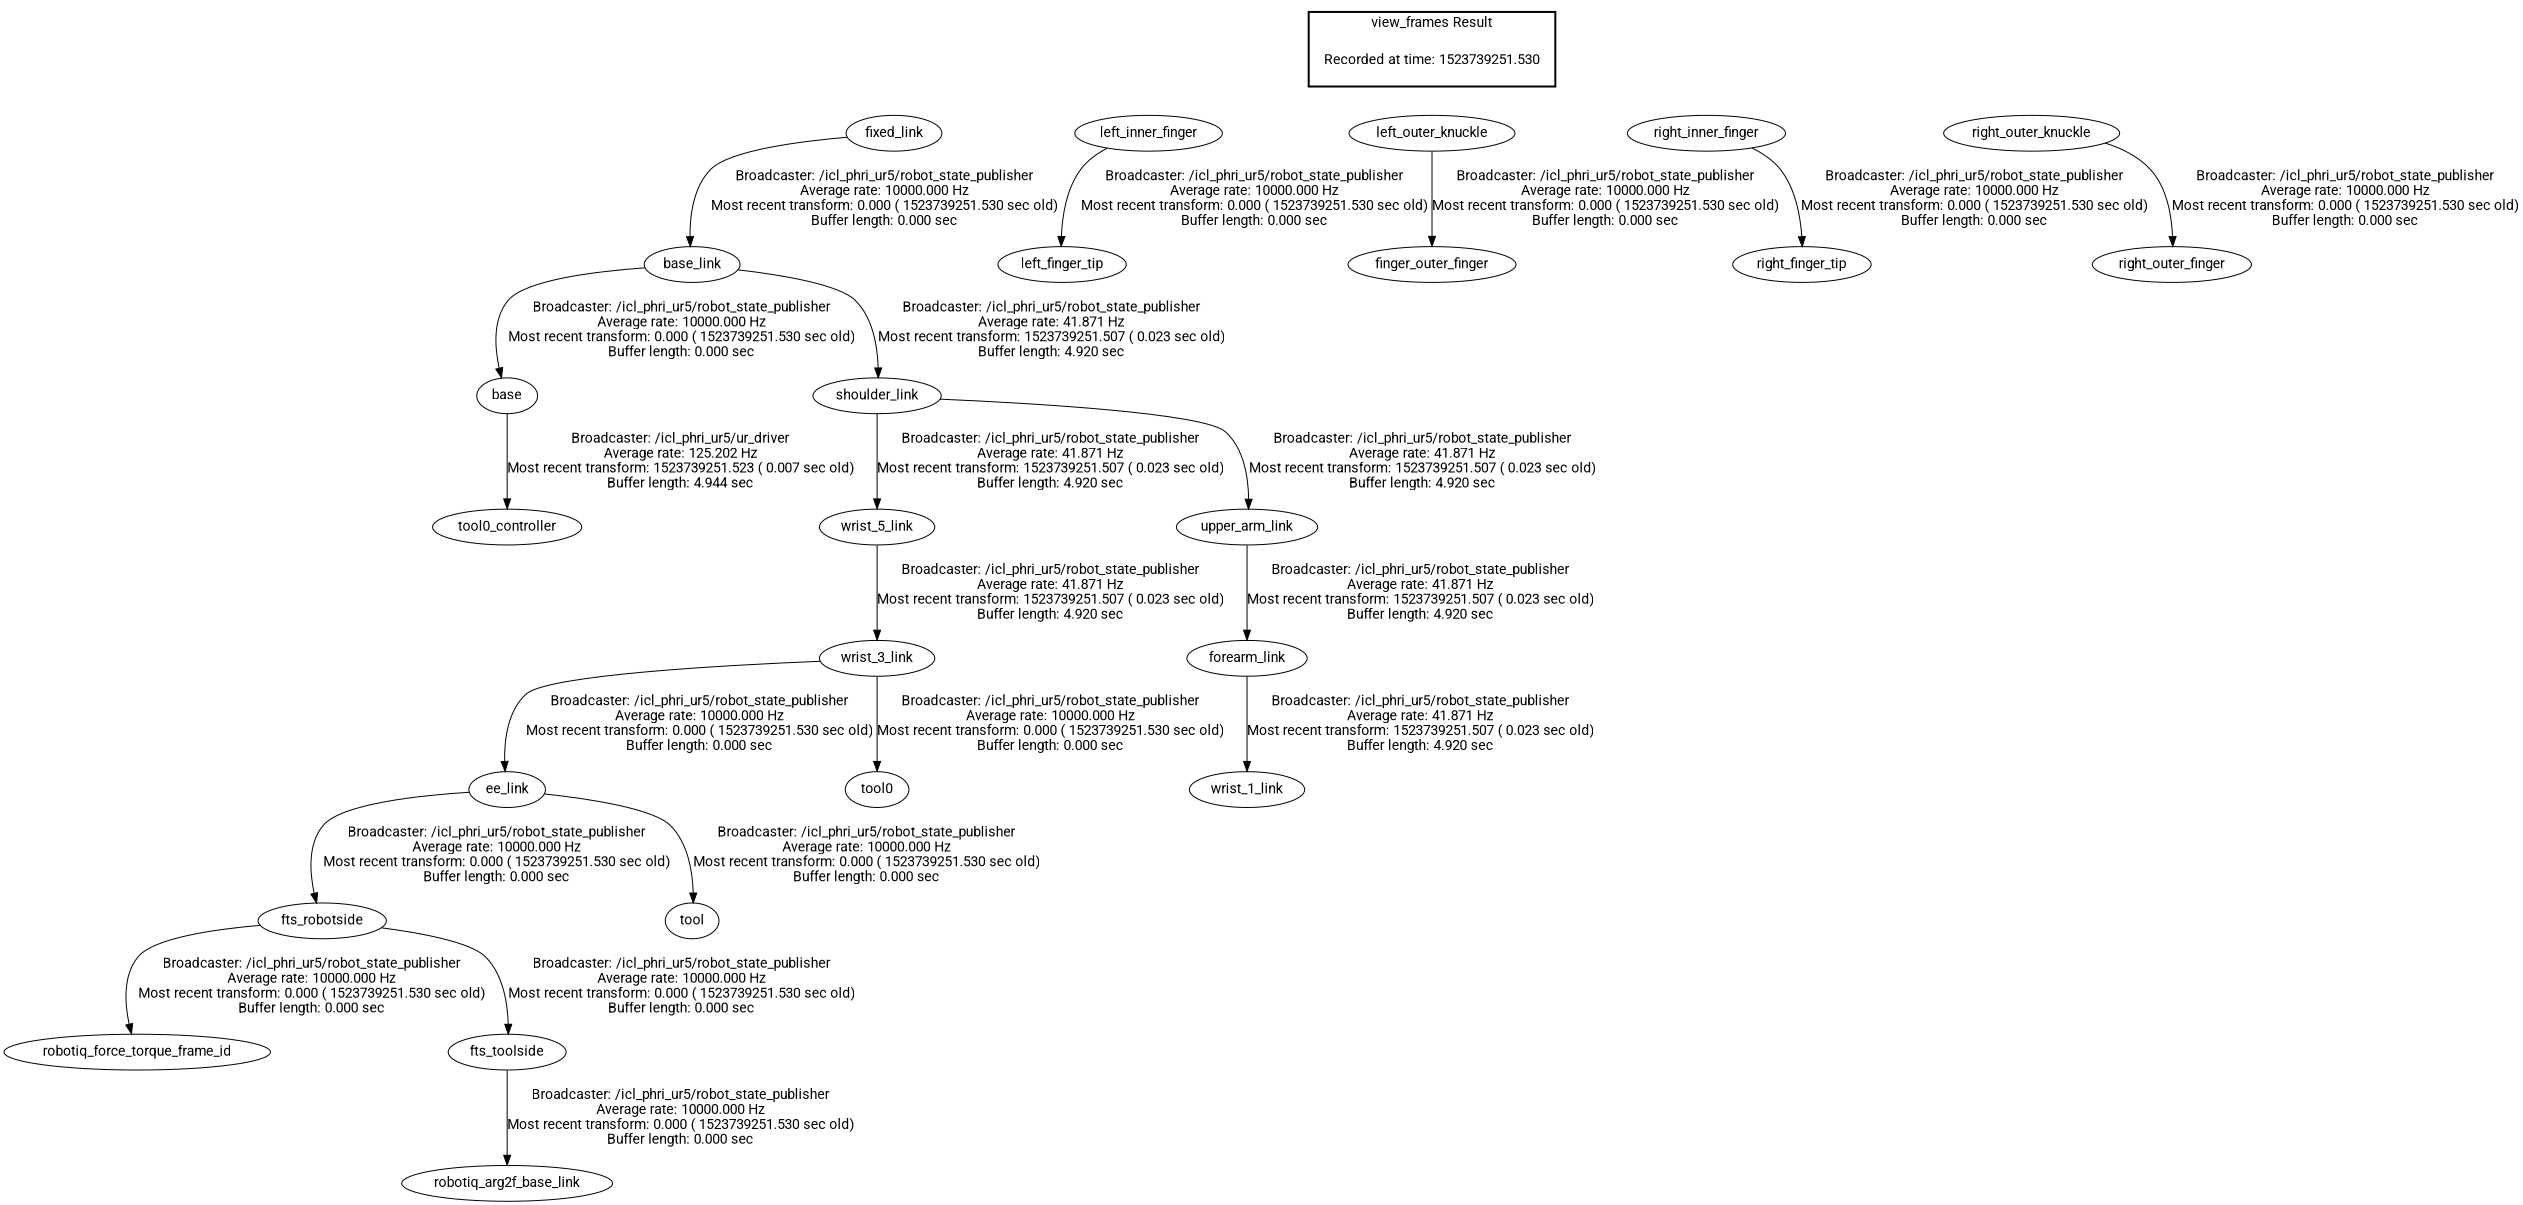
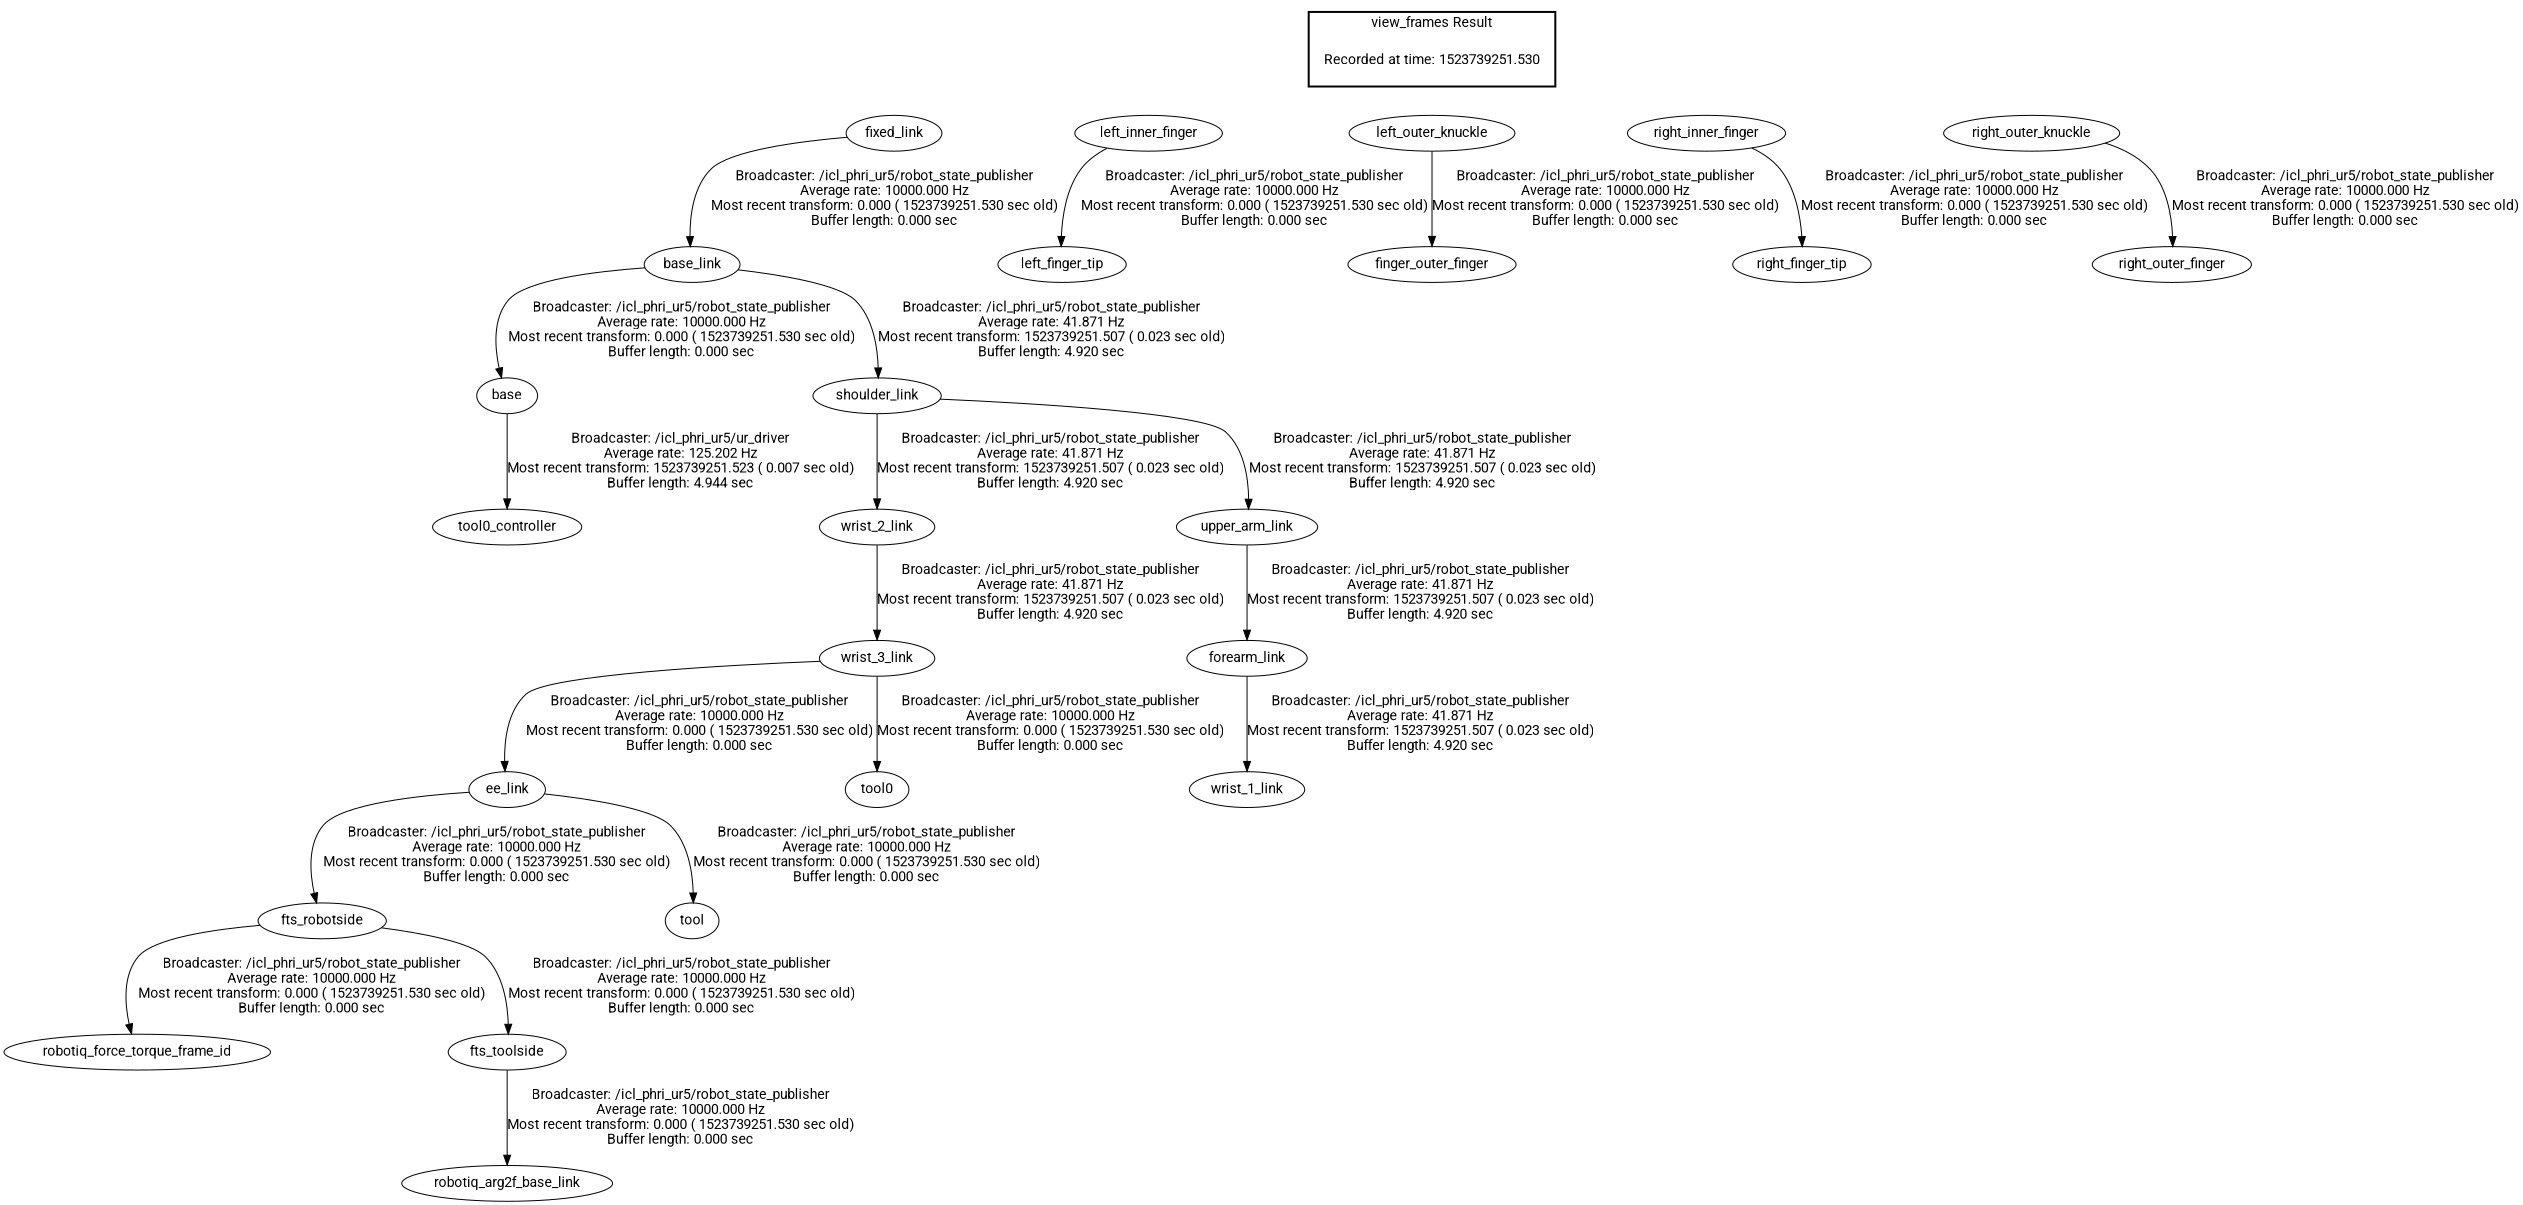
(877, 527) -> (877, 527)
